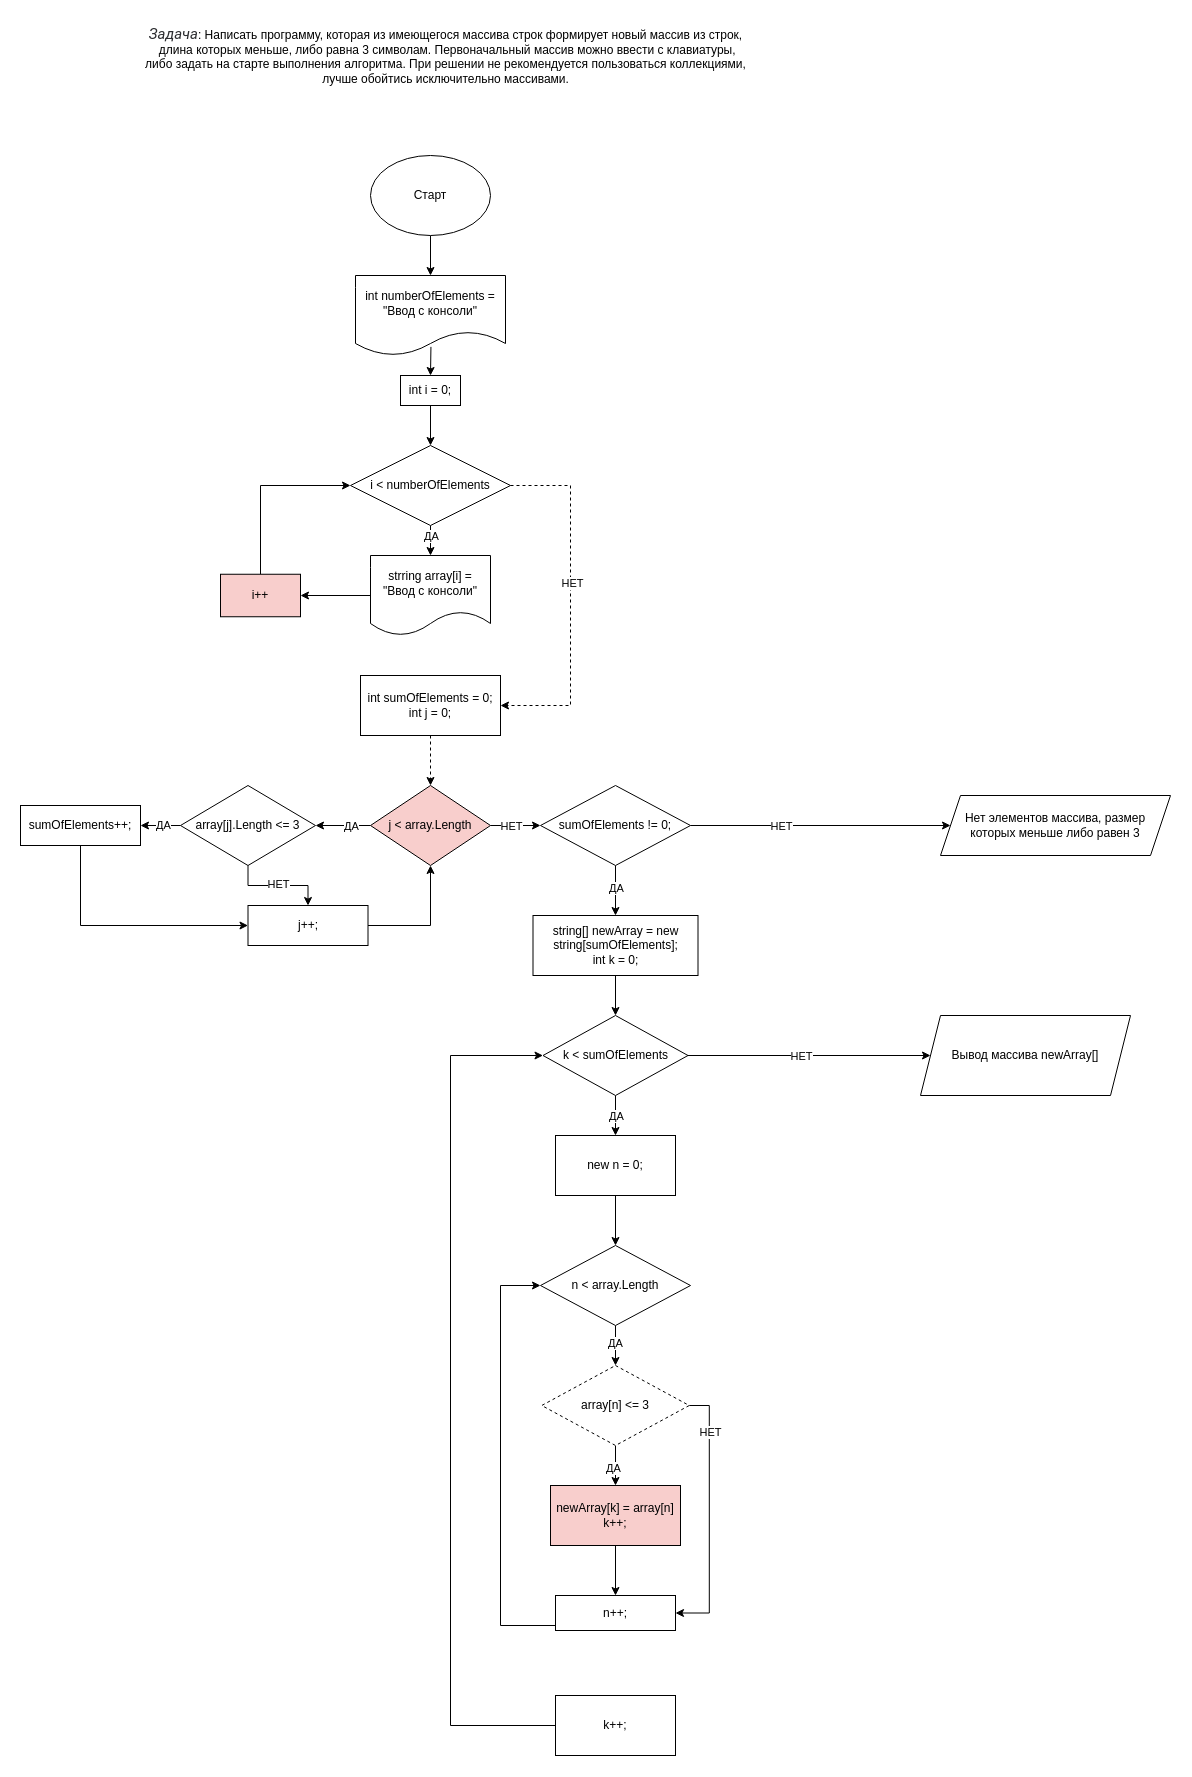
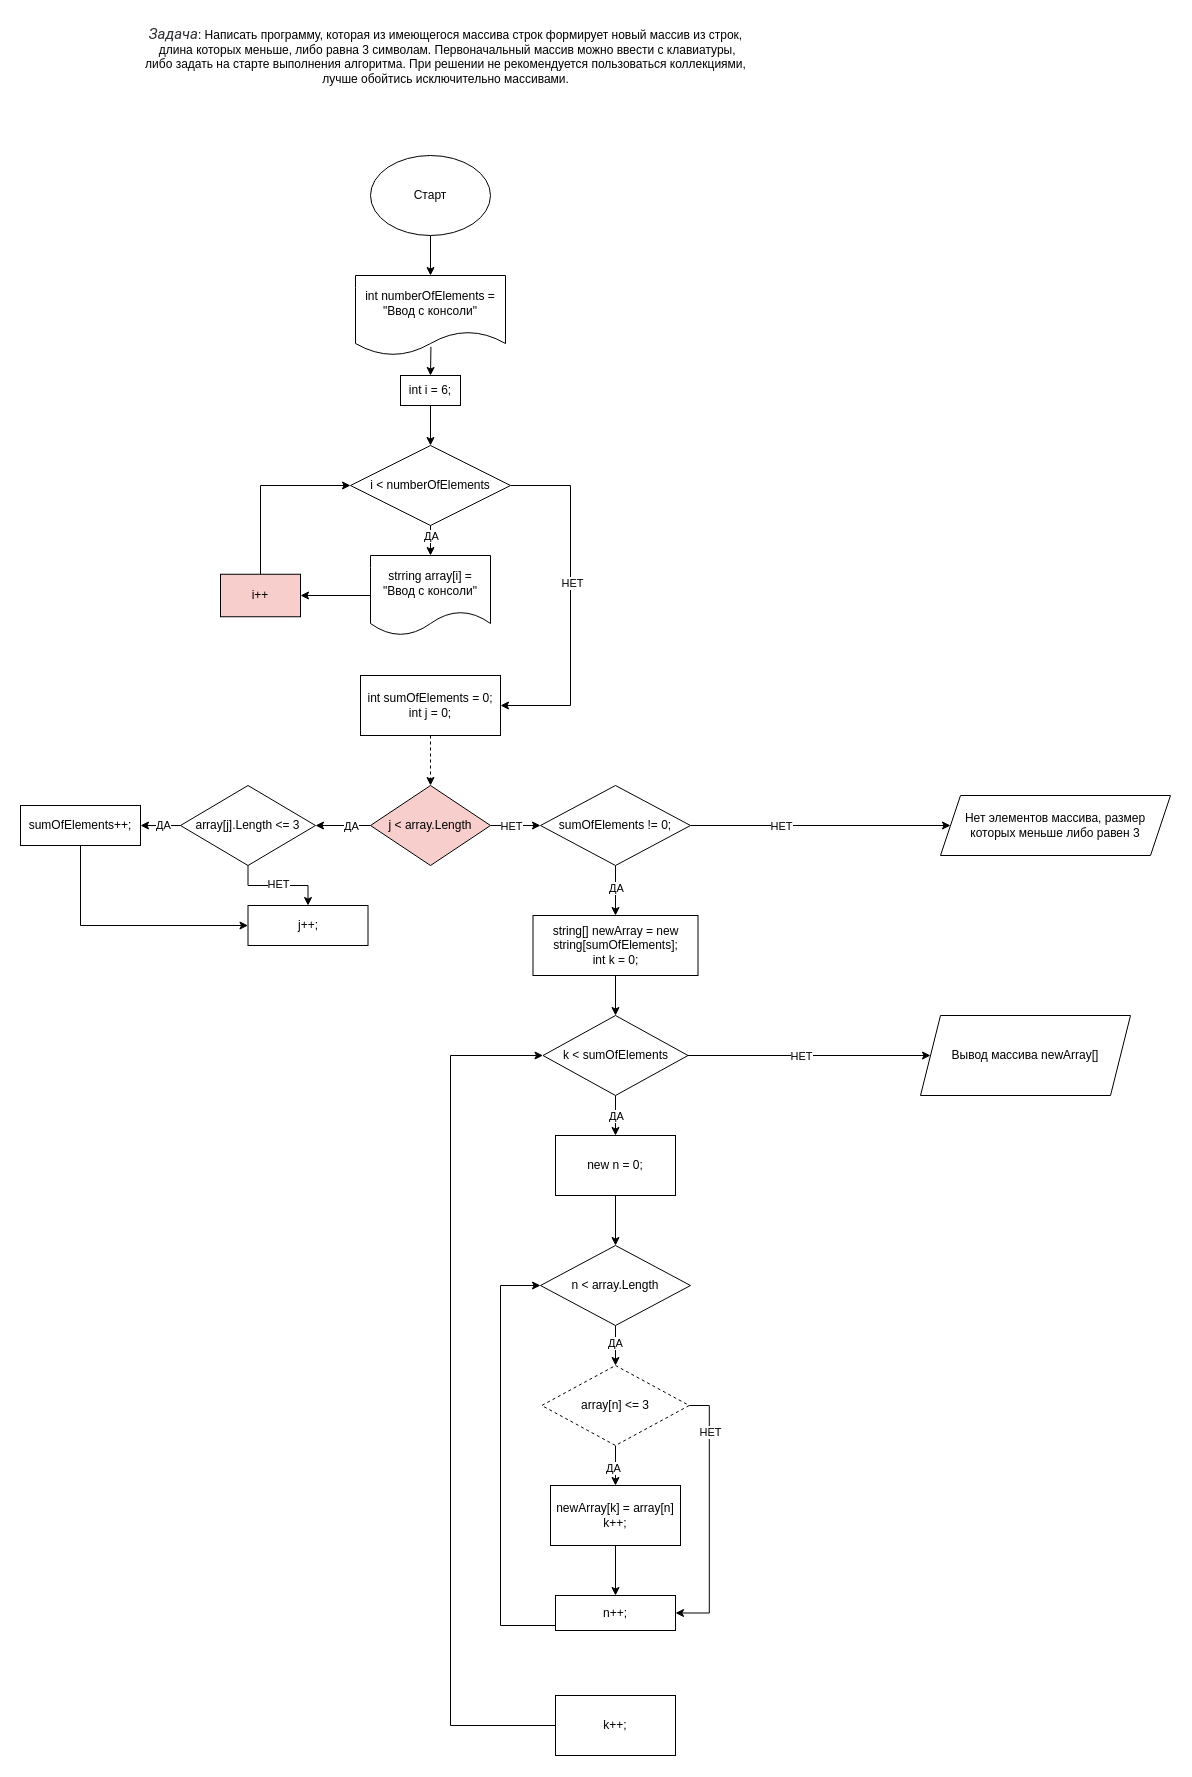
(431, 391) -> (431, 391)
(571, 678) -> (571, 678)
(425, 926) -> none
(616, 1516) -> (616, 1516)
